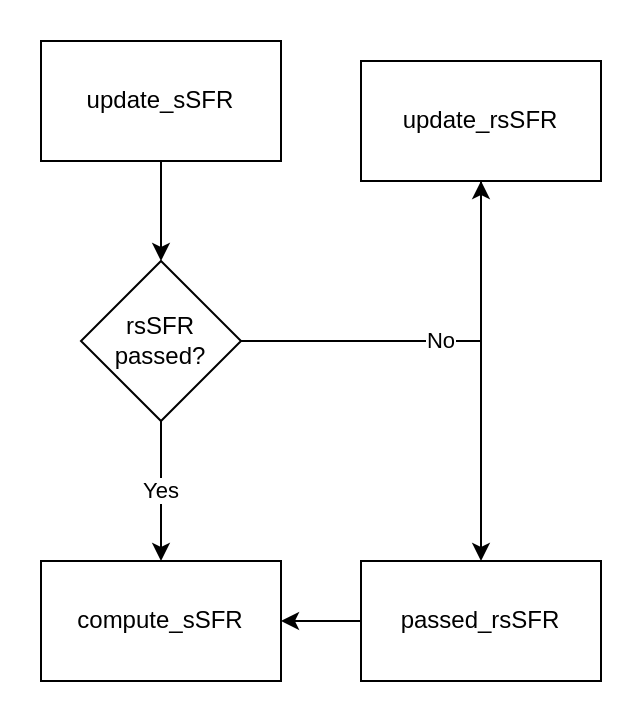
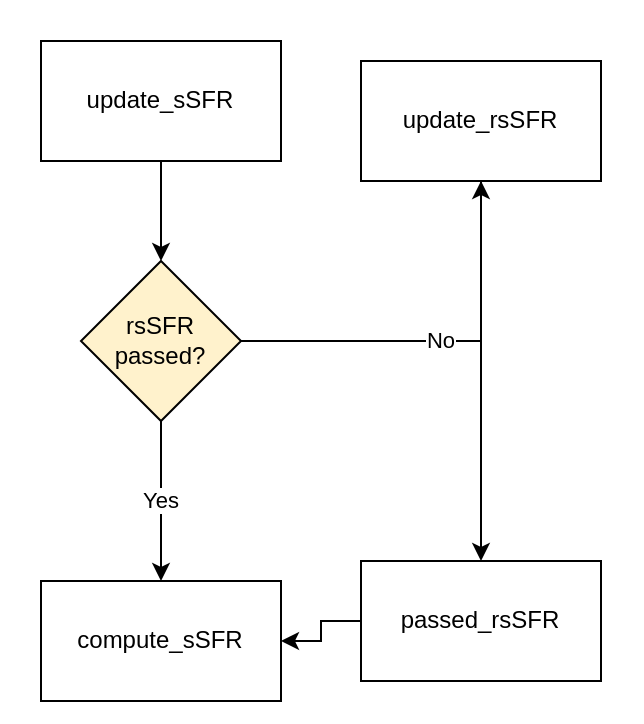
(161, 341) -> (161, 341)
(161, 621) -> (161, 641)
